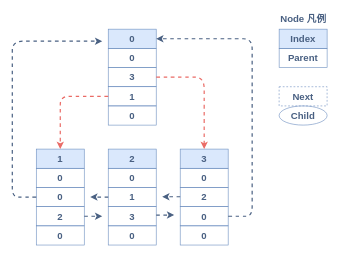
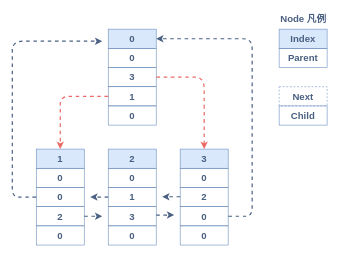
(303, 116) -> (303, 116)
